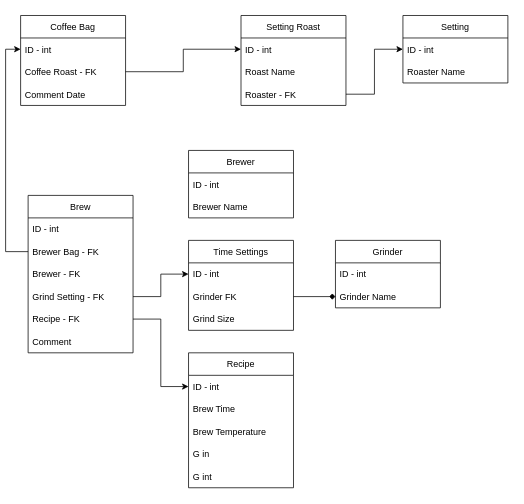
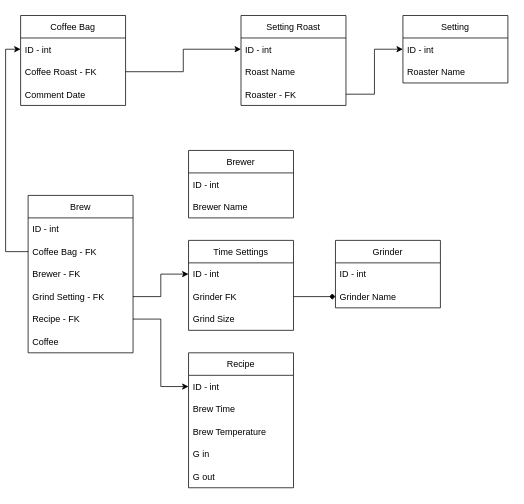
(67, 252) -> (67, 252)
(50, 342) -> (47, 342)
(203, 477) -> (204, 477)
